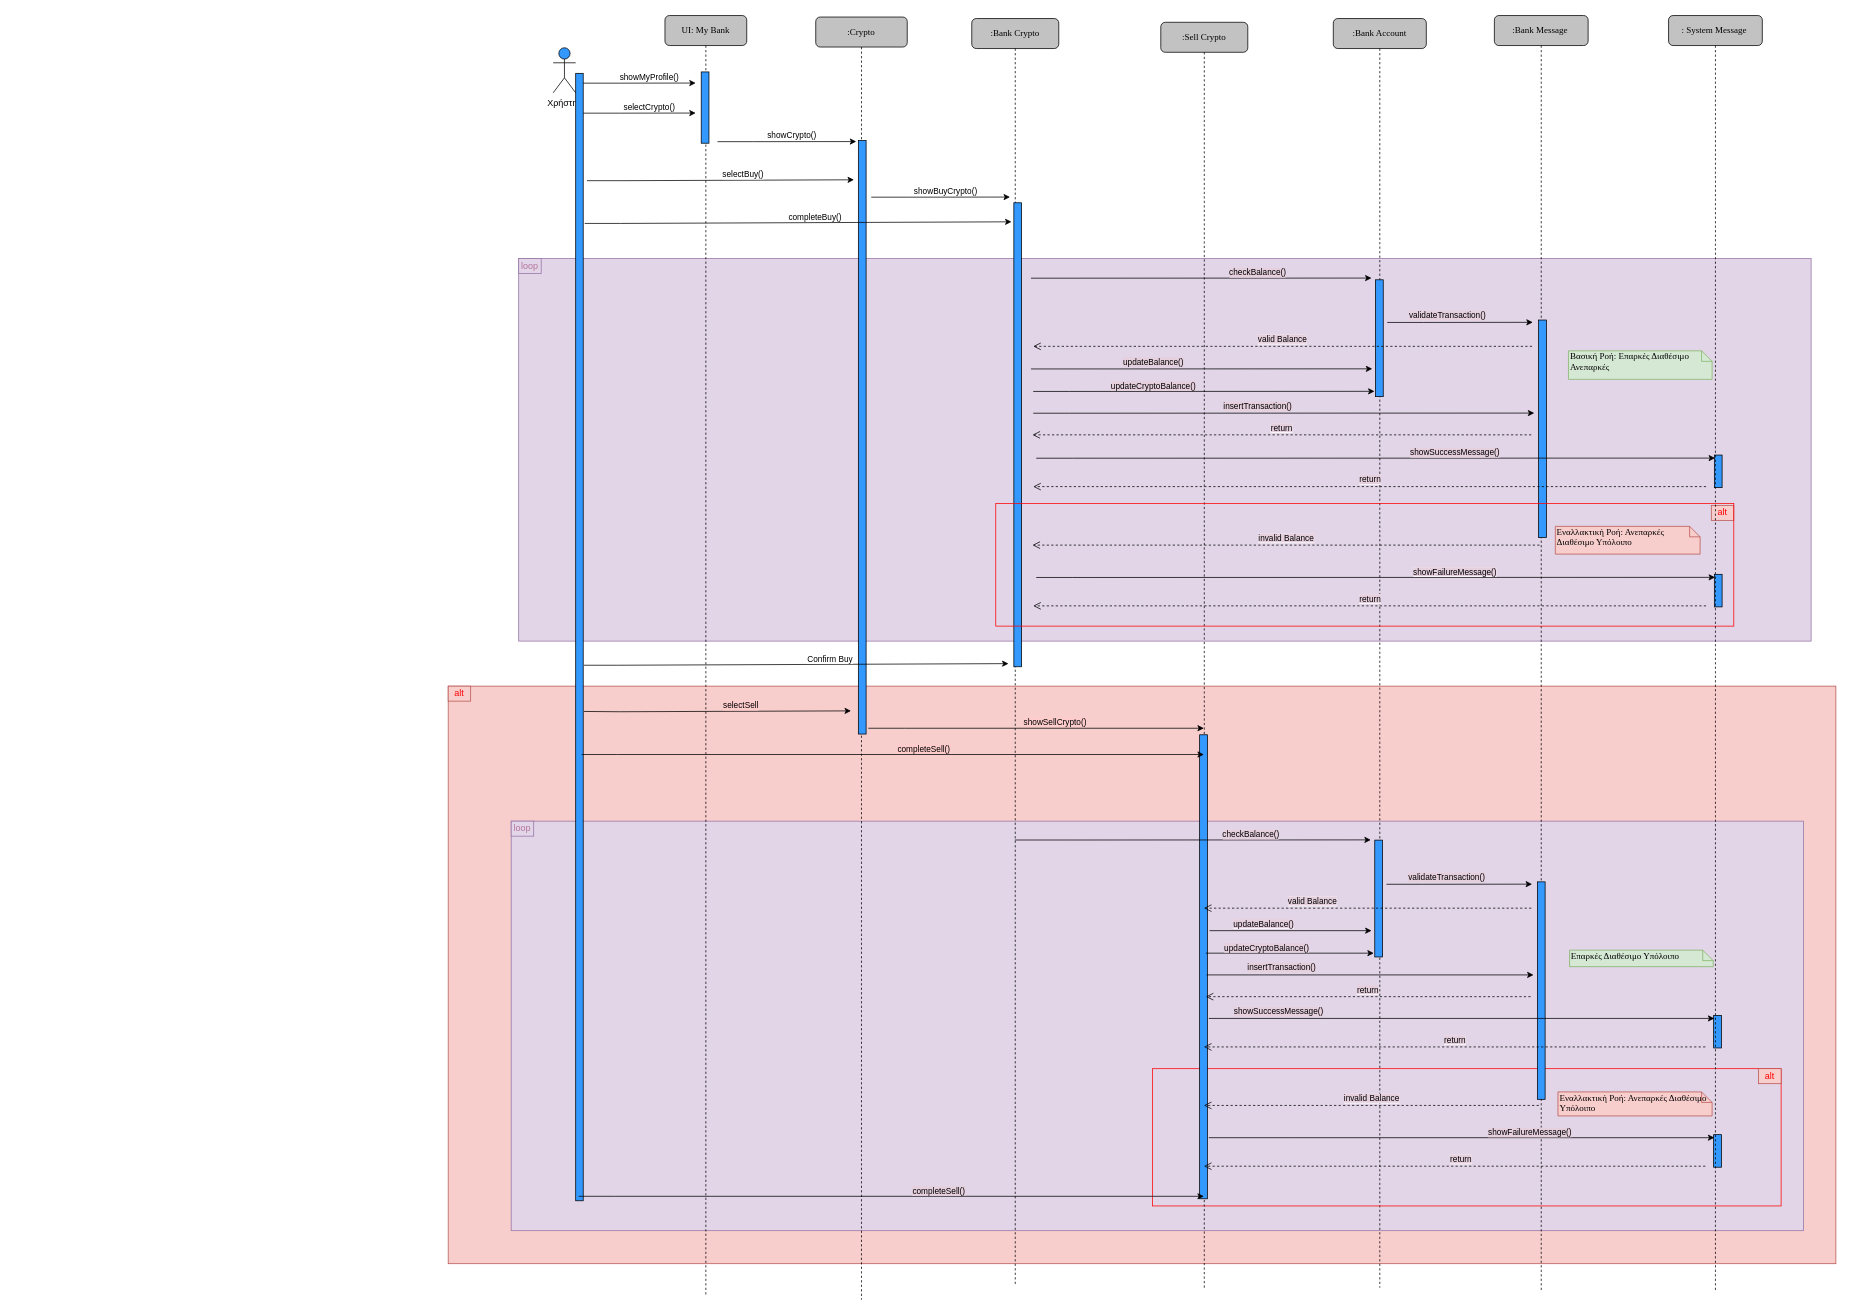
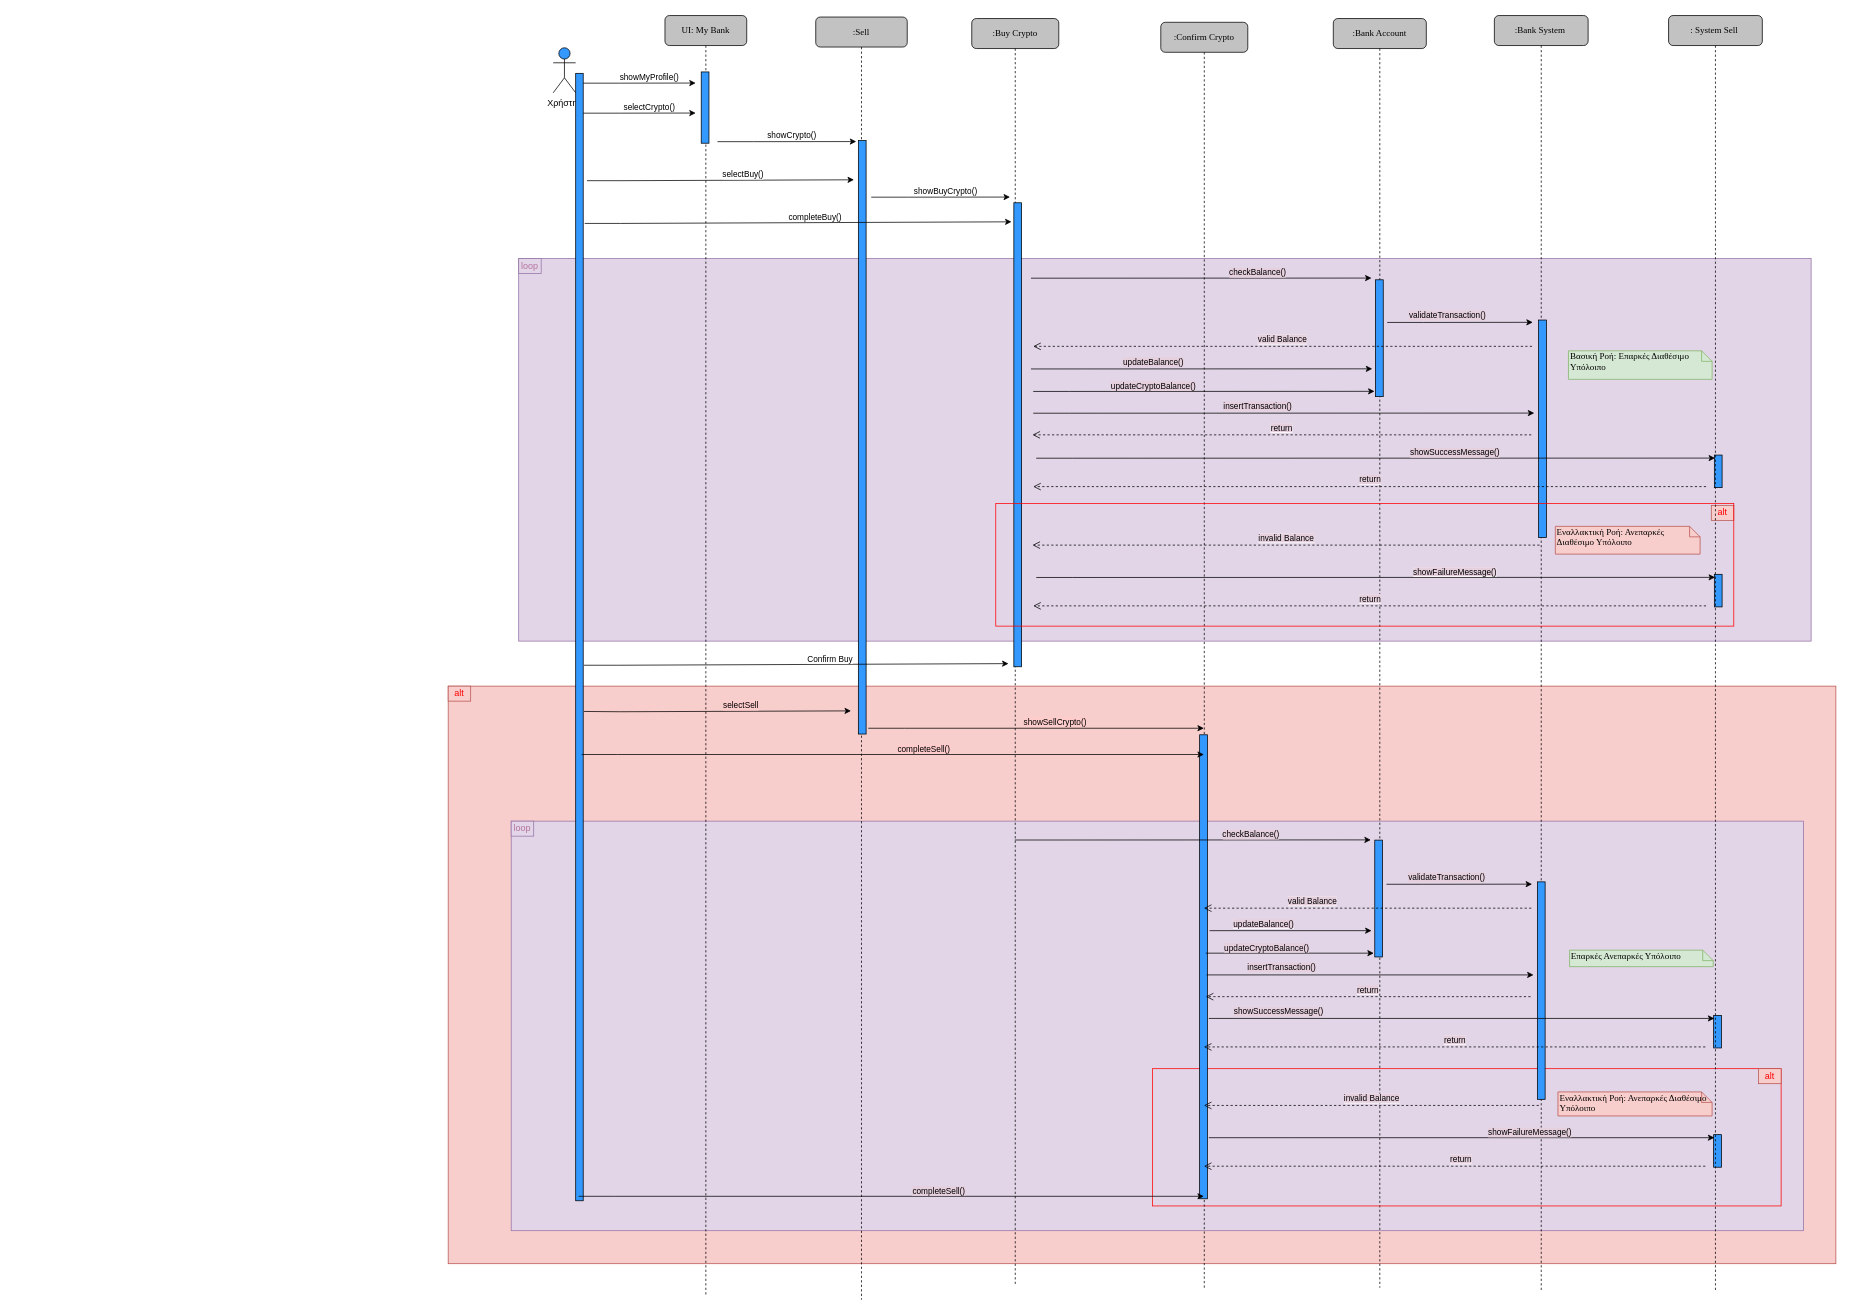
(1541, 30) -> (1541, 30)
(1715, 30) -> (1715, 30)
(861, 32) -> (861, 32)
(1015, 33) -> (1015, 33)
(1204, 37) -> (1204, 37)
(1641, 362) -> (1641, 362)
(1634, 956) -> (1634, 956)
